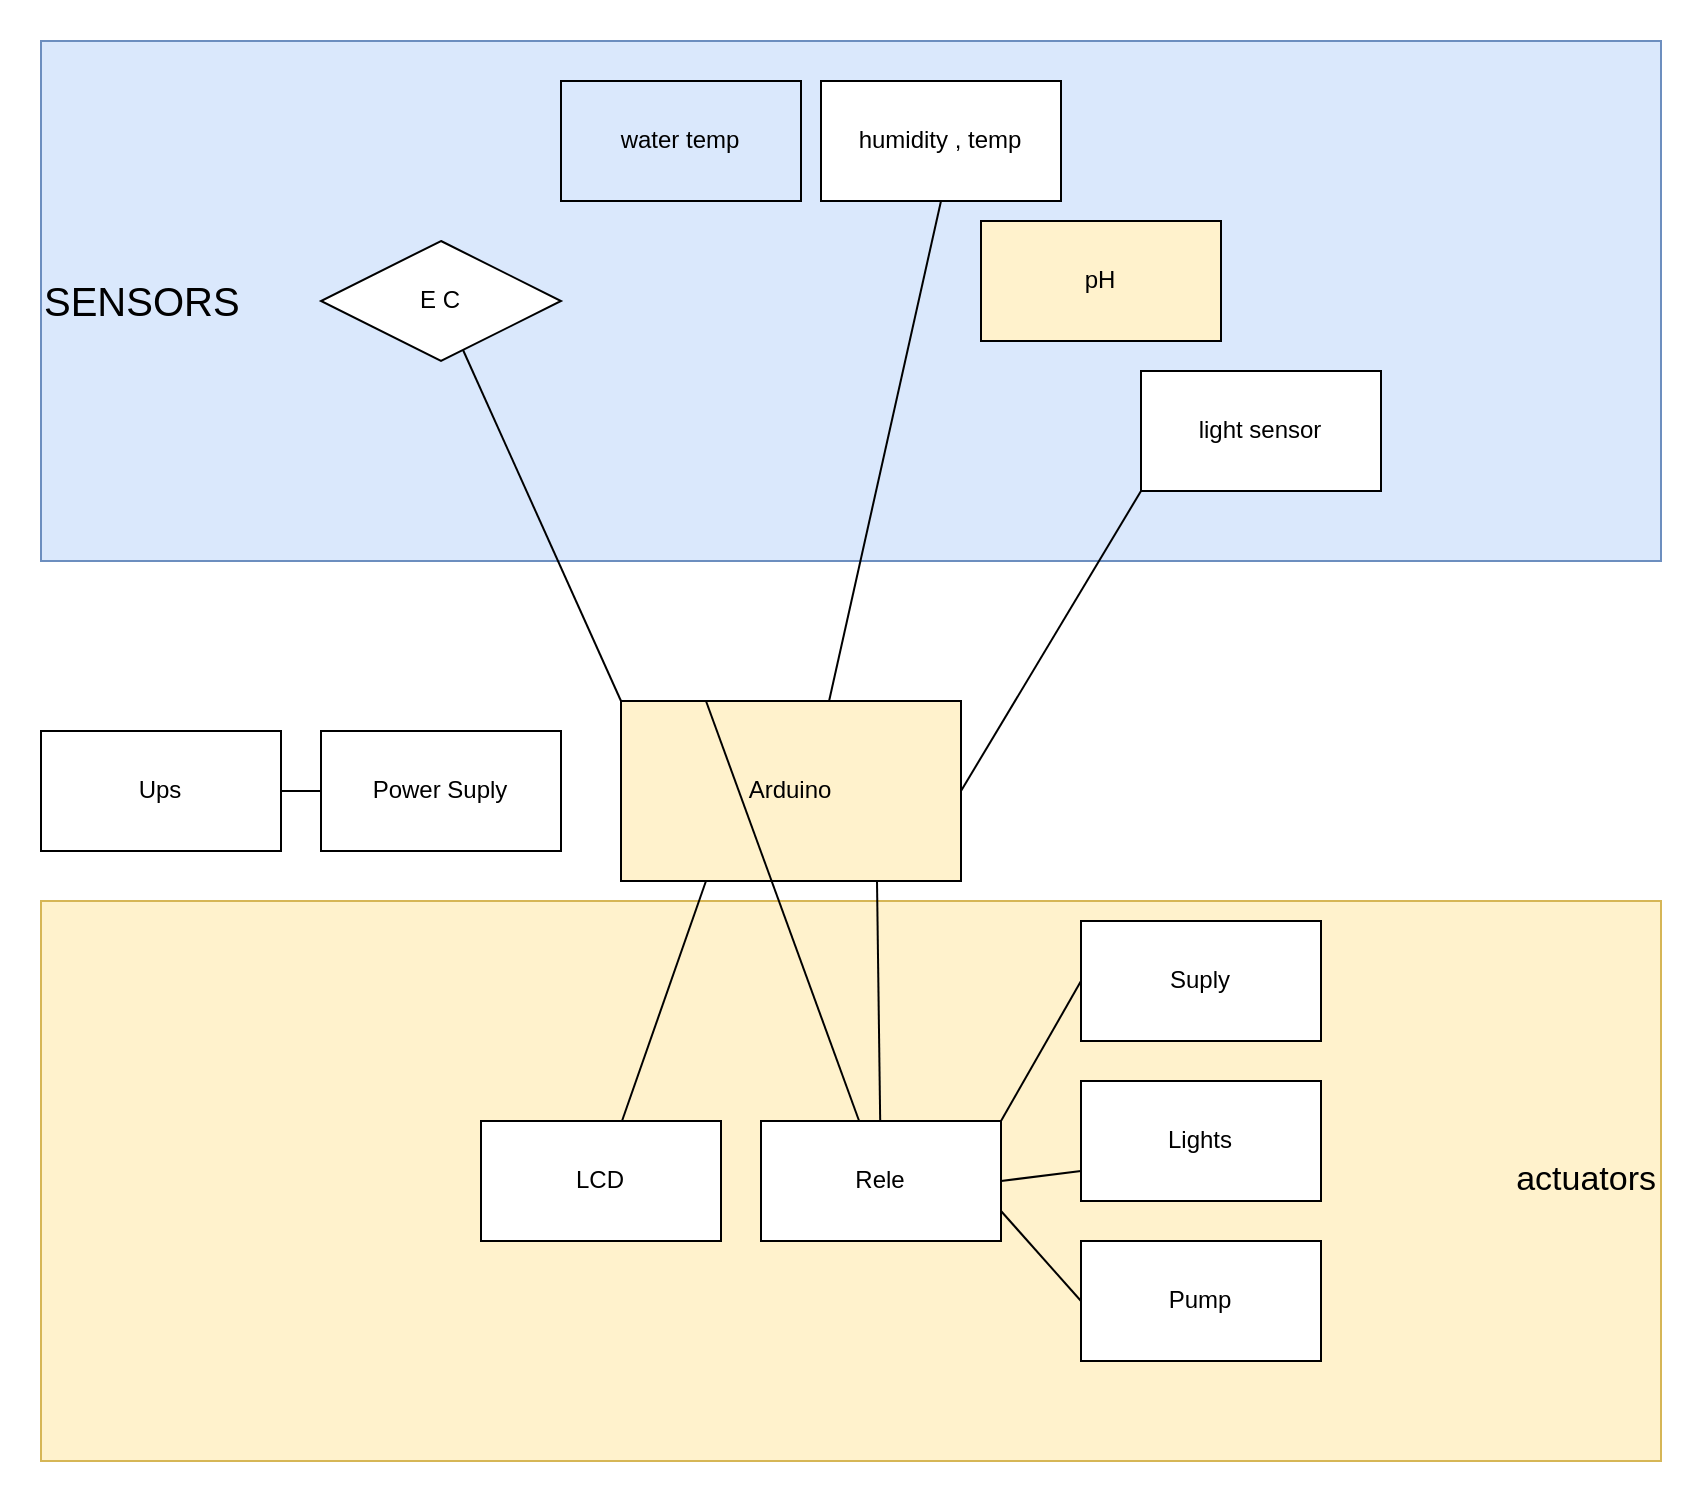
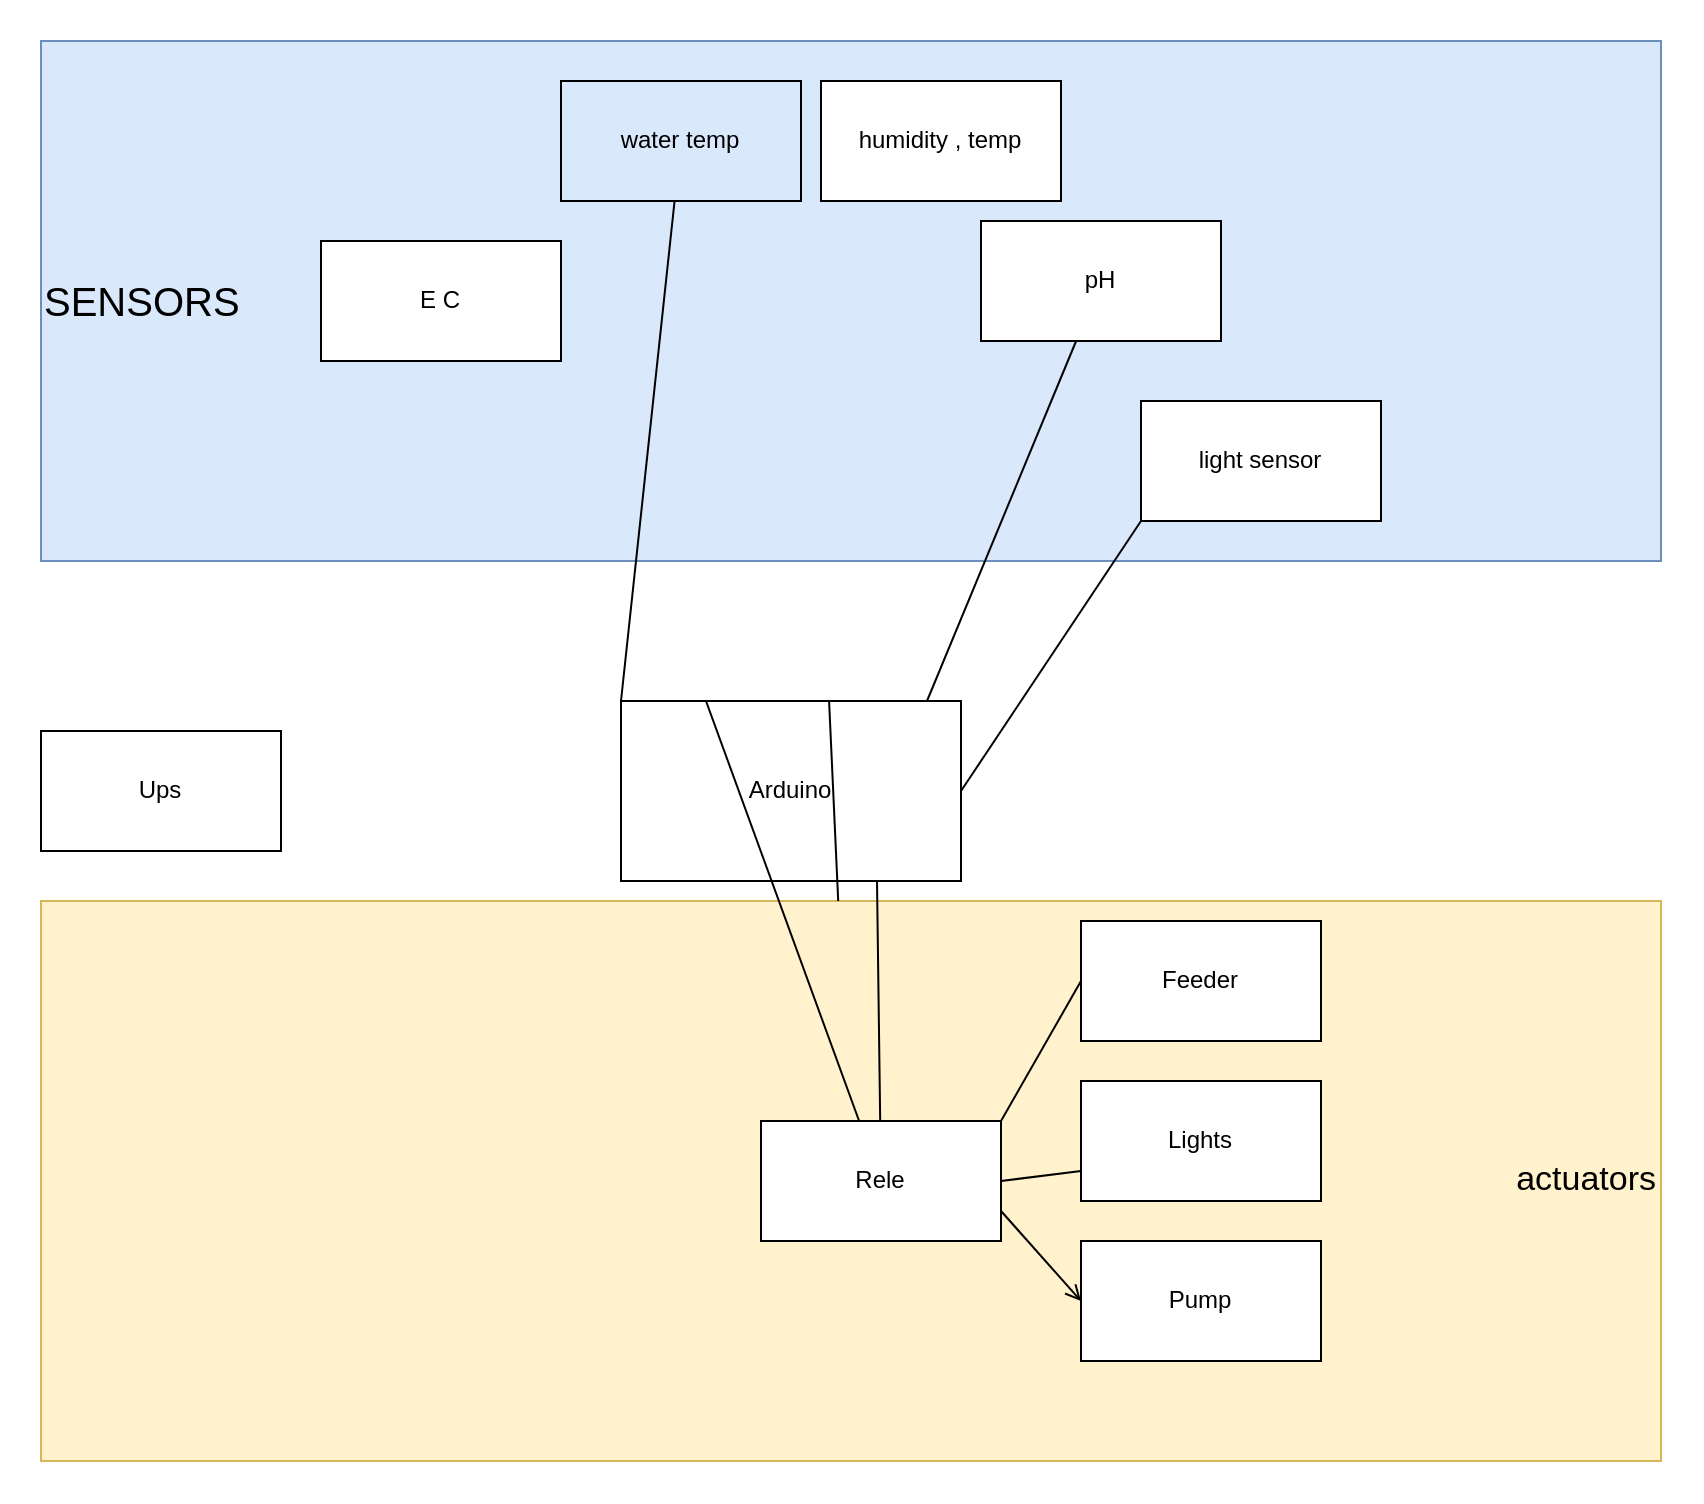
(1101, 281) -> (1101, 281)
(441, 301) -> (441, 301)
(1261, 431) -> (1261, 461)
(885, 451) -> (834, 801)
none -> (1001, 521)
(542, 525) -> (648, 451)
(301, 791) -> none
(441, 791) -> none
(791, 791) -> (791, 791)
(1201, 981) -> (1201, 981)
(664, 1001) -> none
(601, 1181) -> none
(1076, 1296) -> (1076, 1295)
